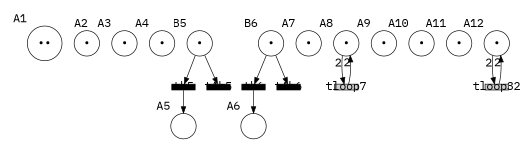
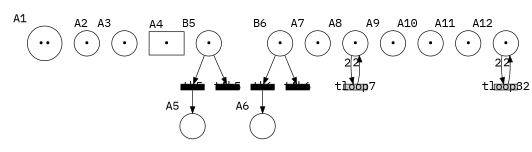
(162, 43) -> (167, 43)
